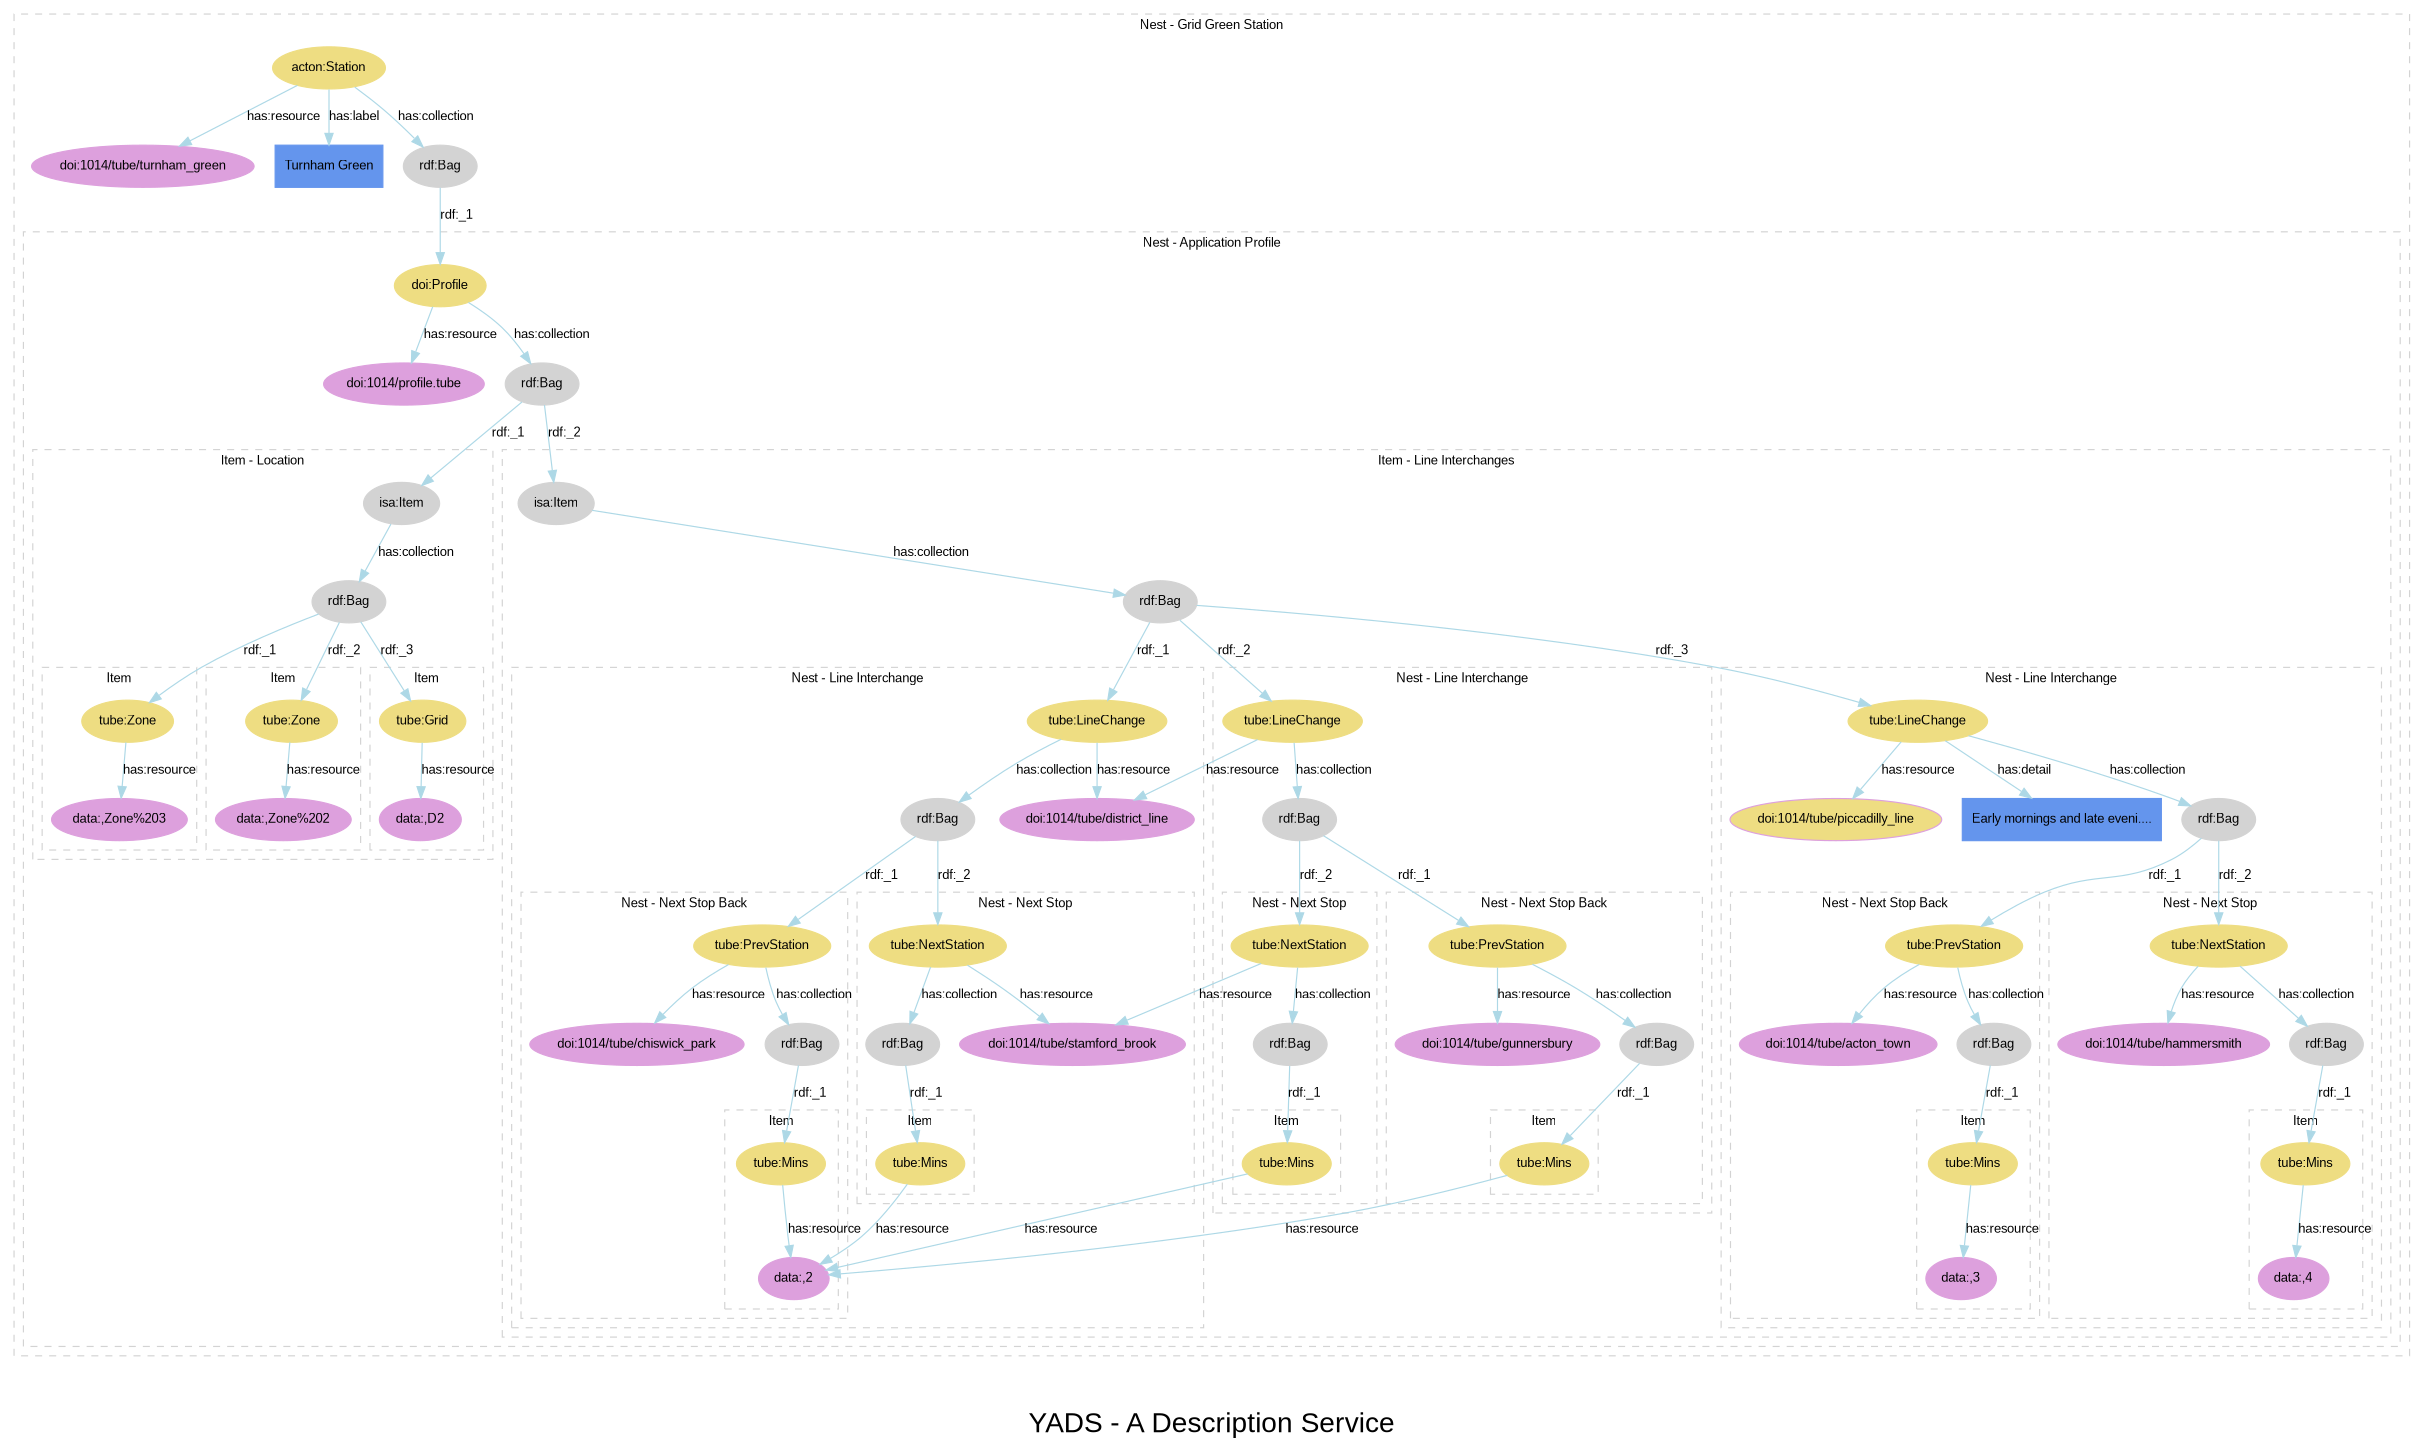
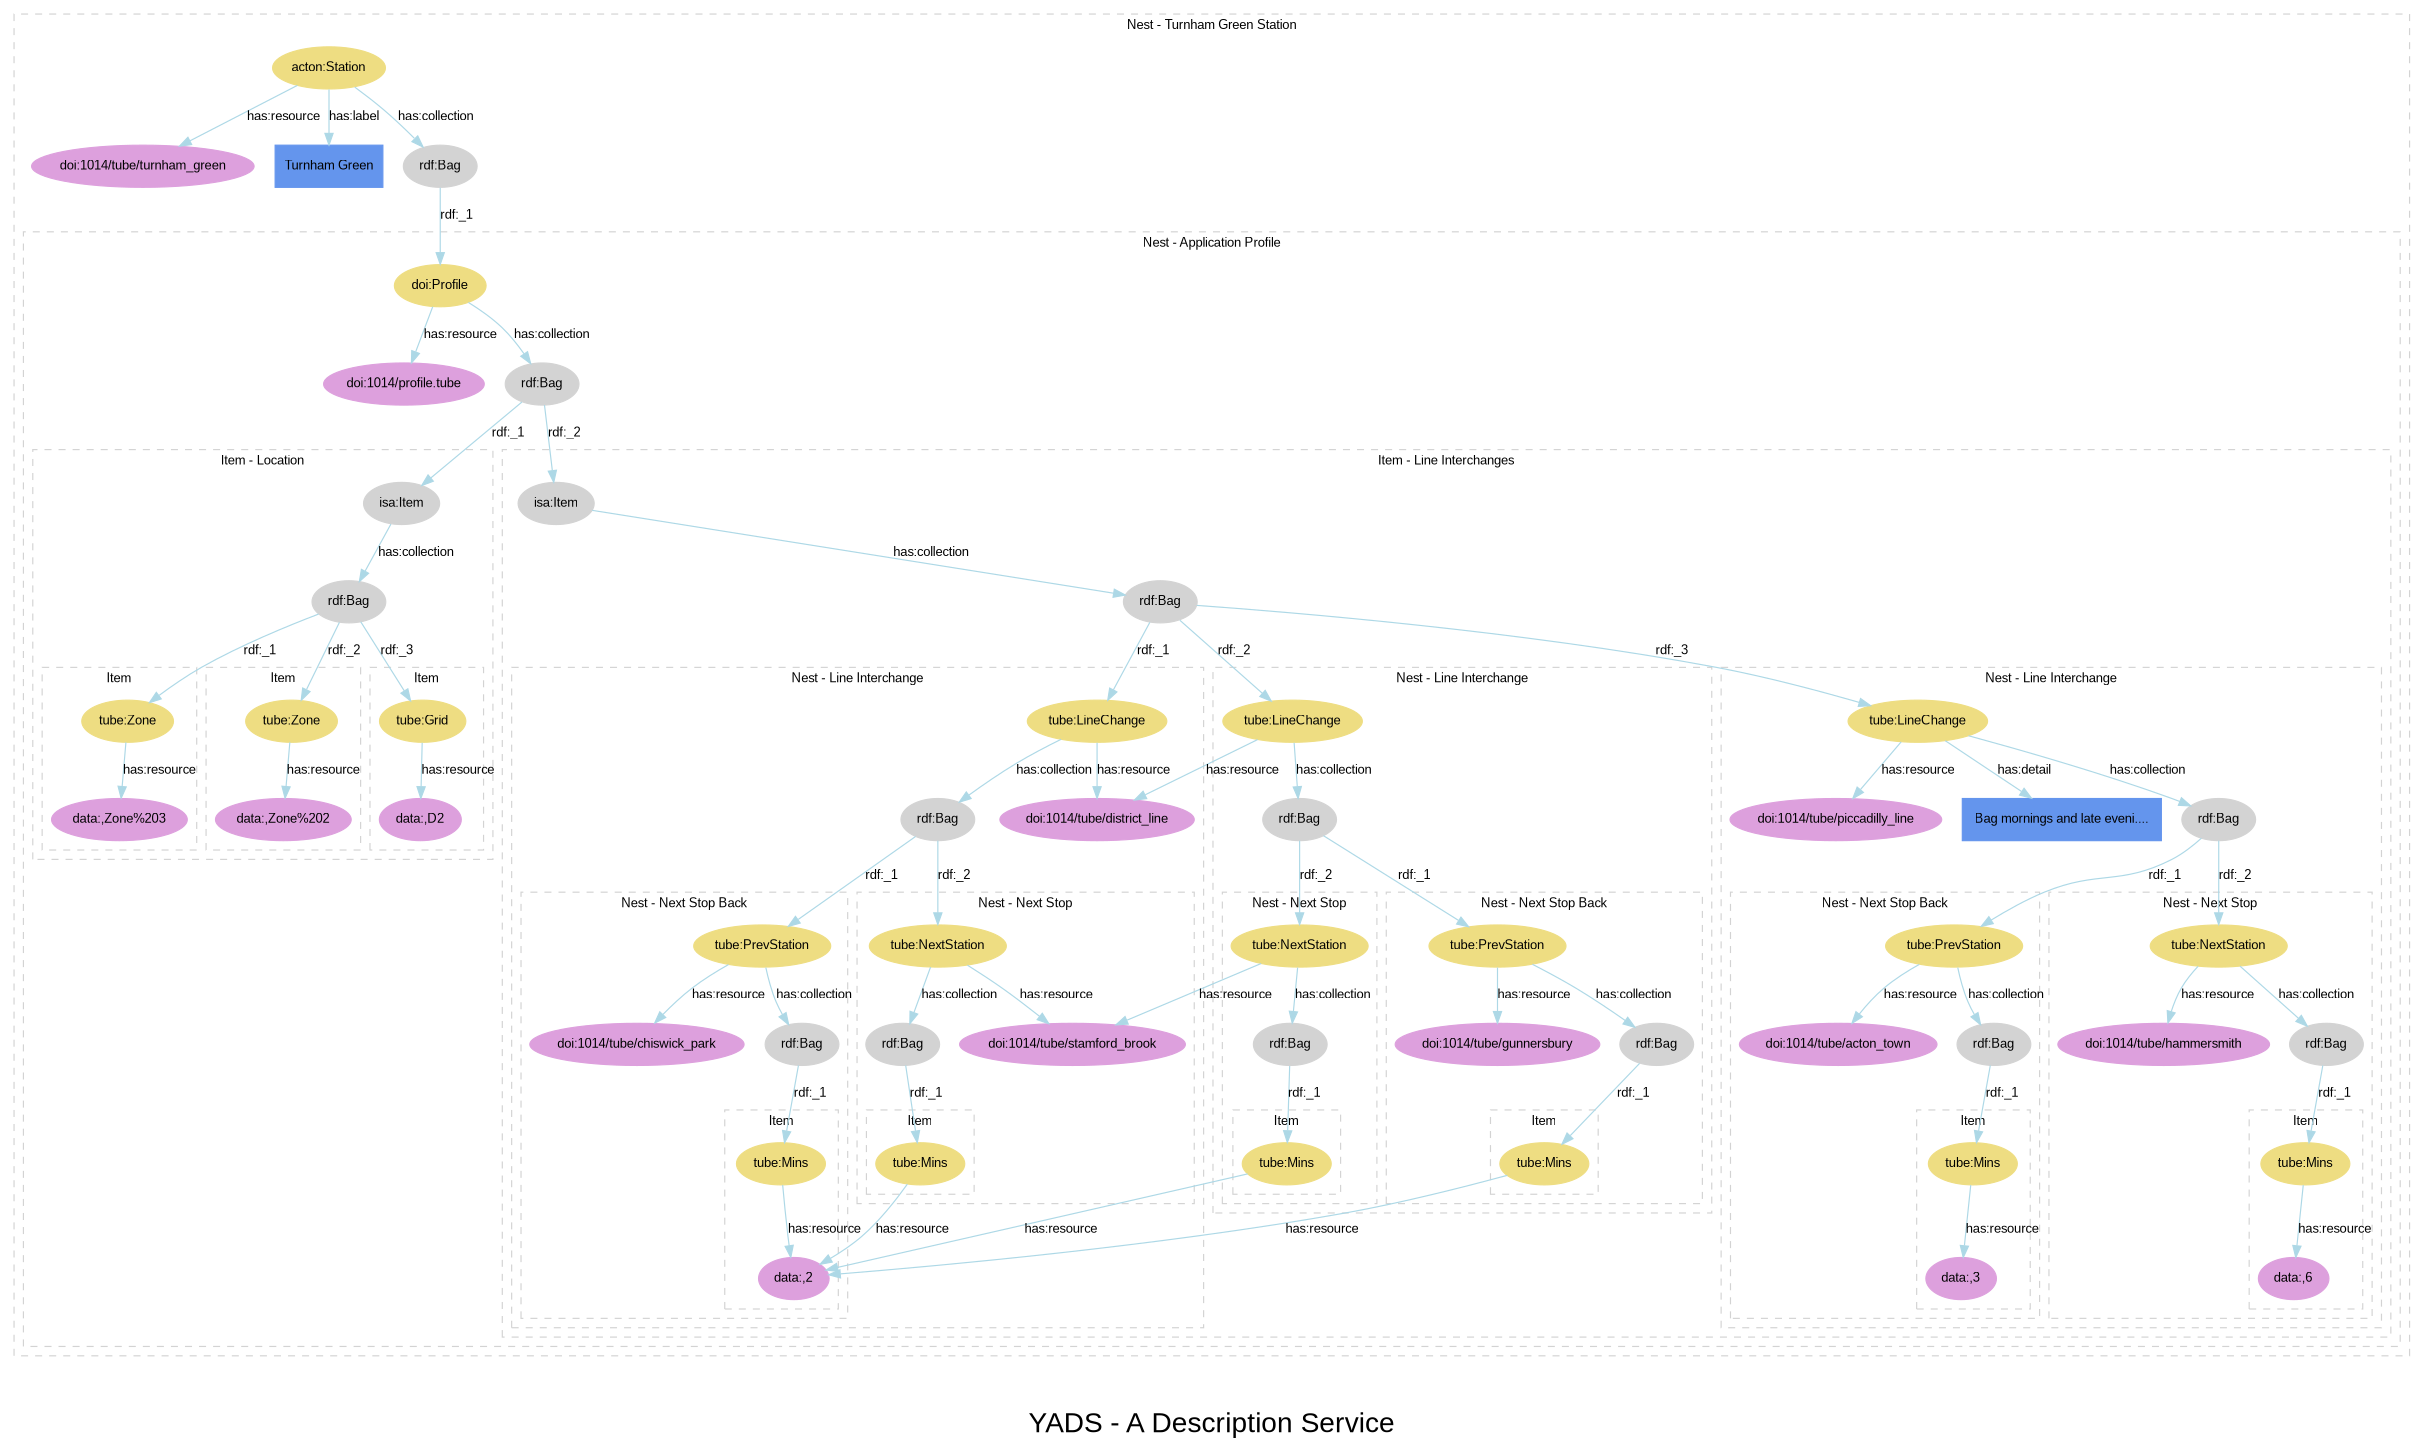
(1212, 26) -> (1212, 26)
(1836, 820) -> (1836, 820)
(2062, 820) -> (2062, 820)
(2294, 1279) -> (2294, 1279)
